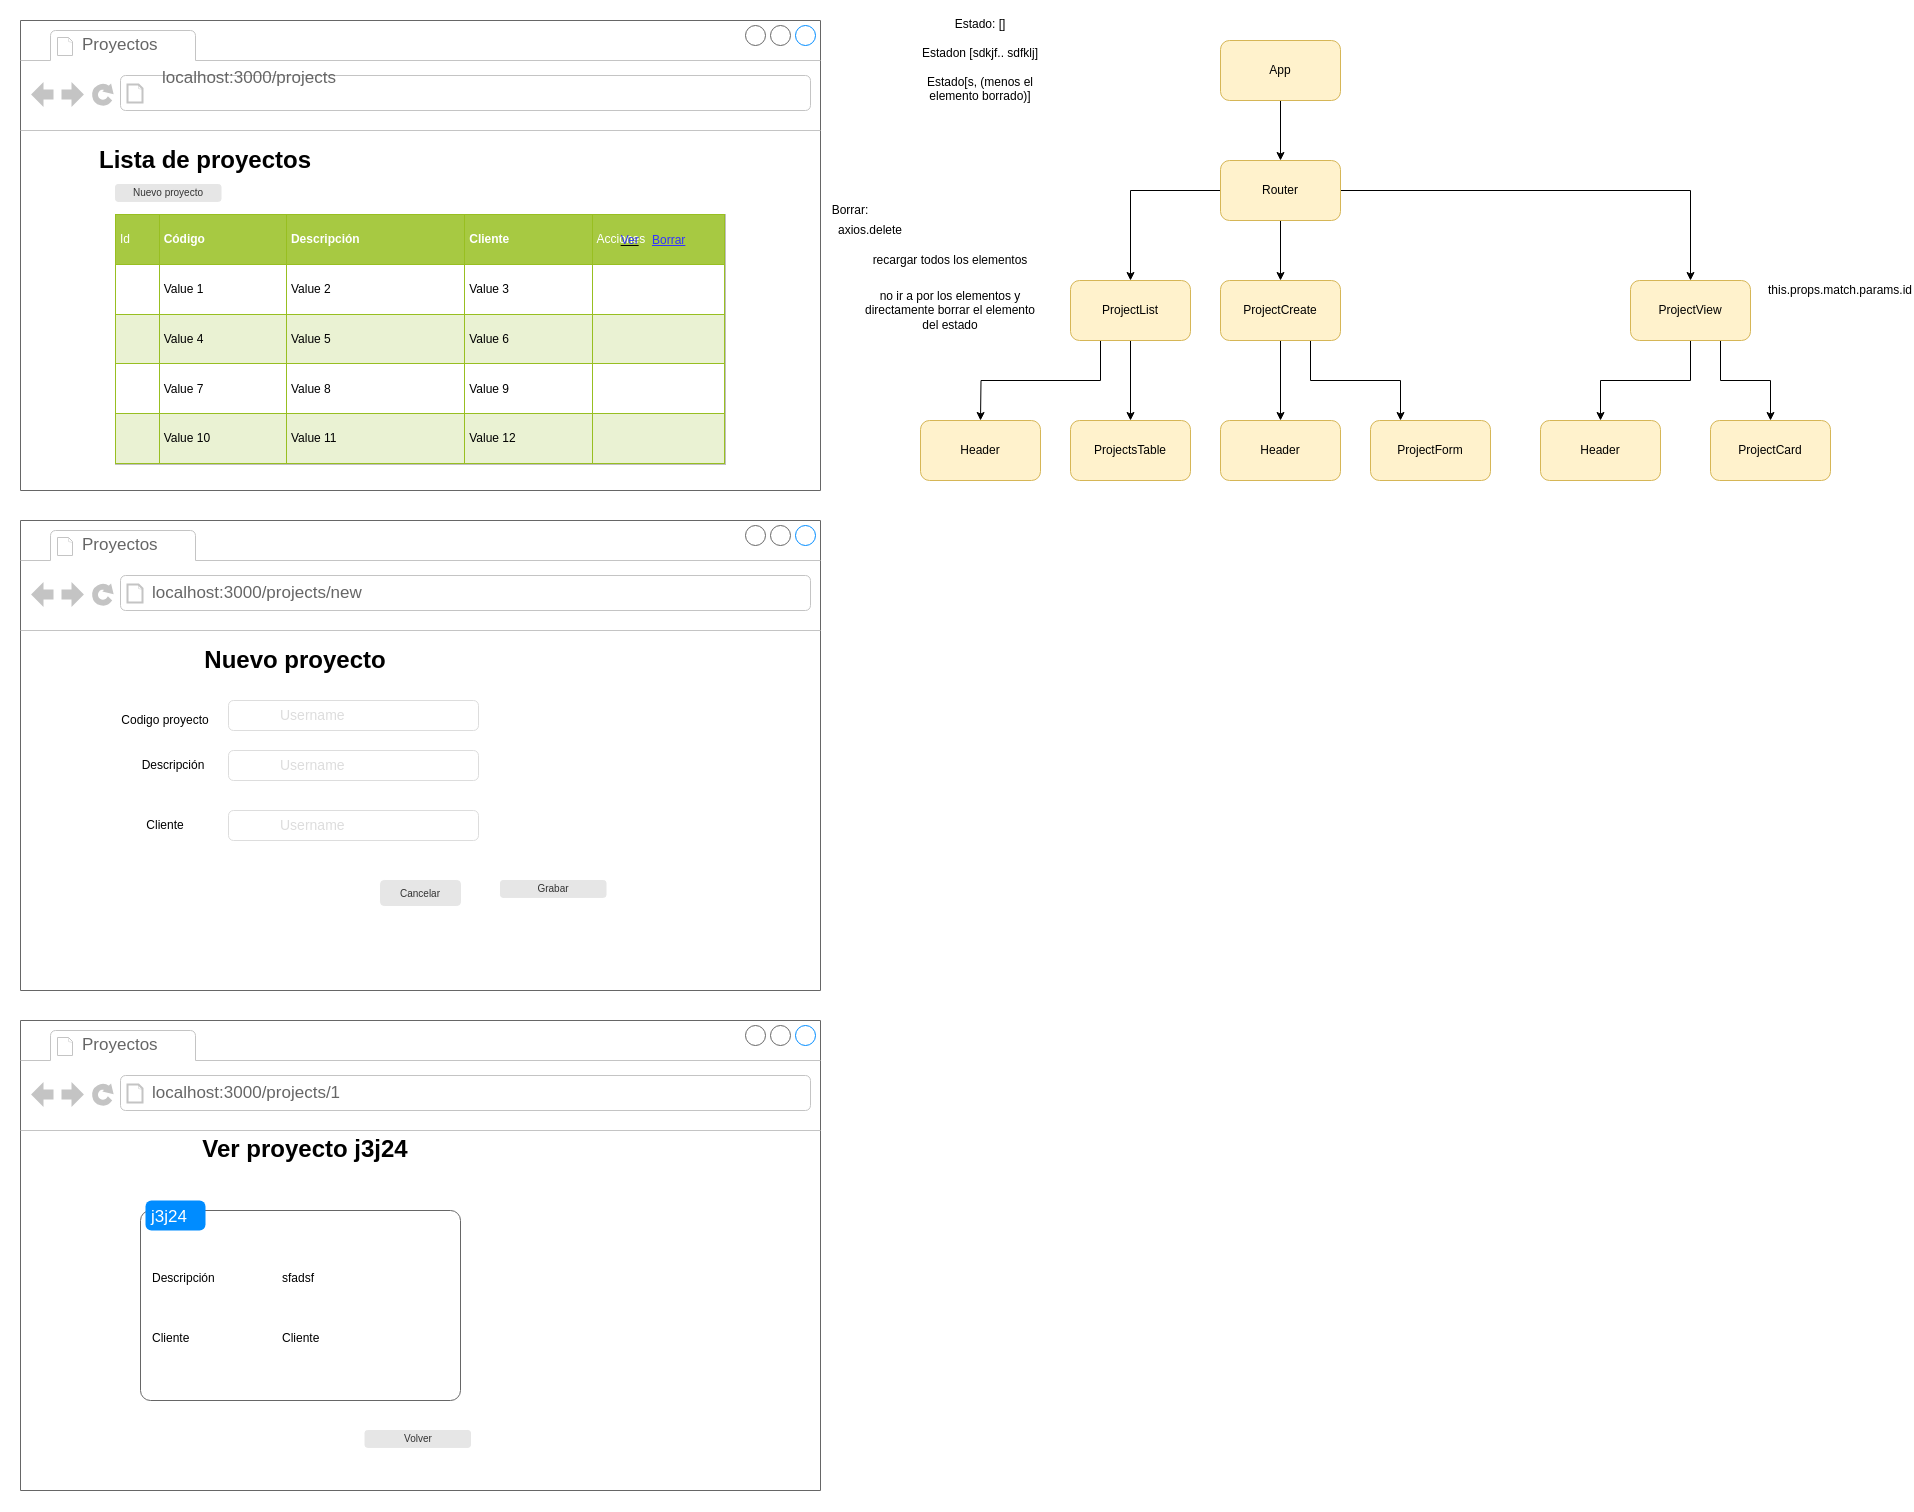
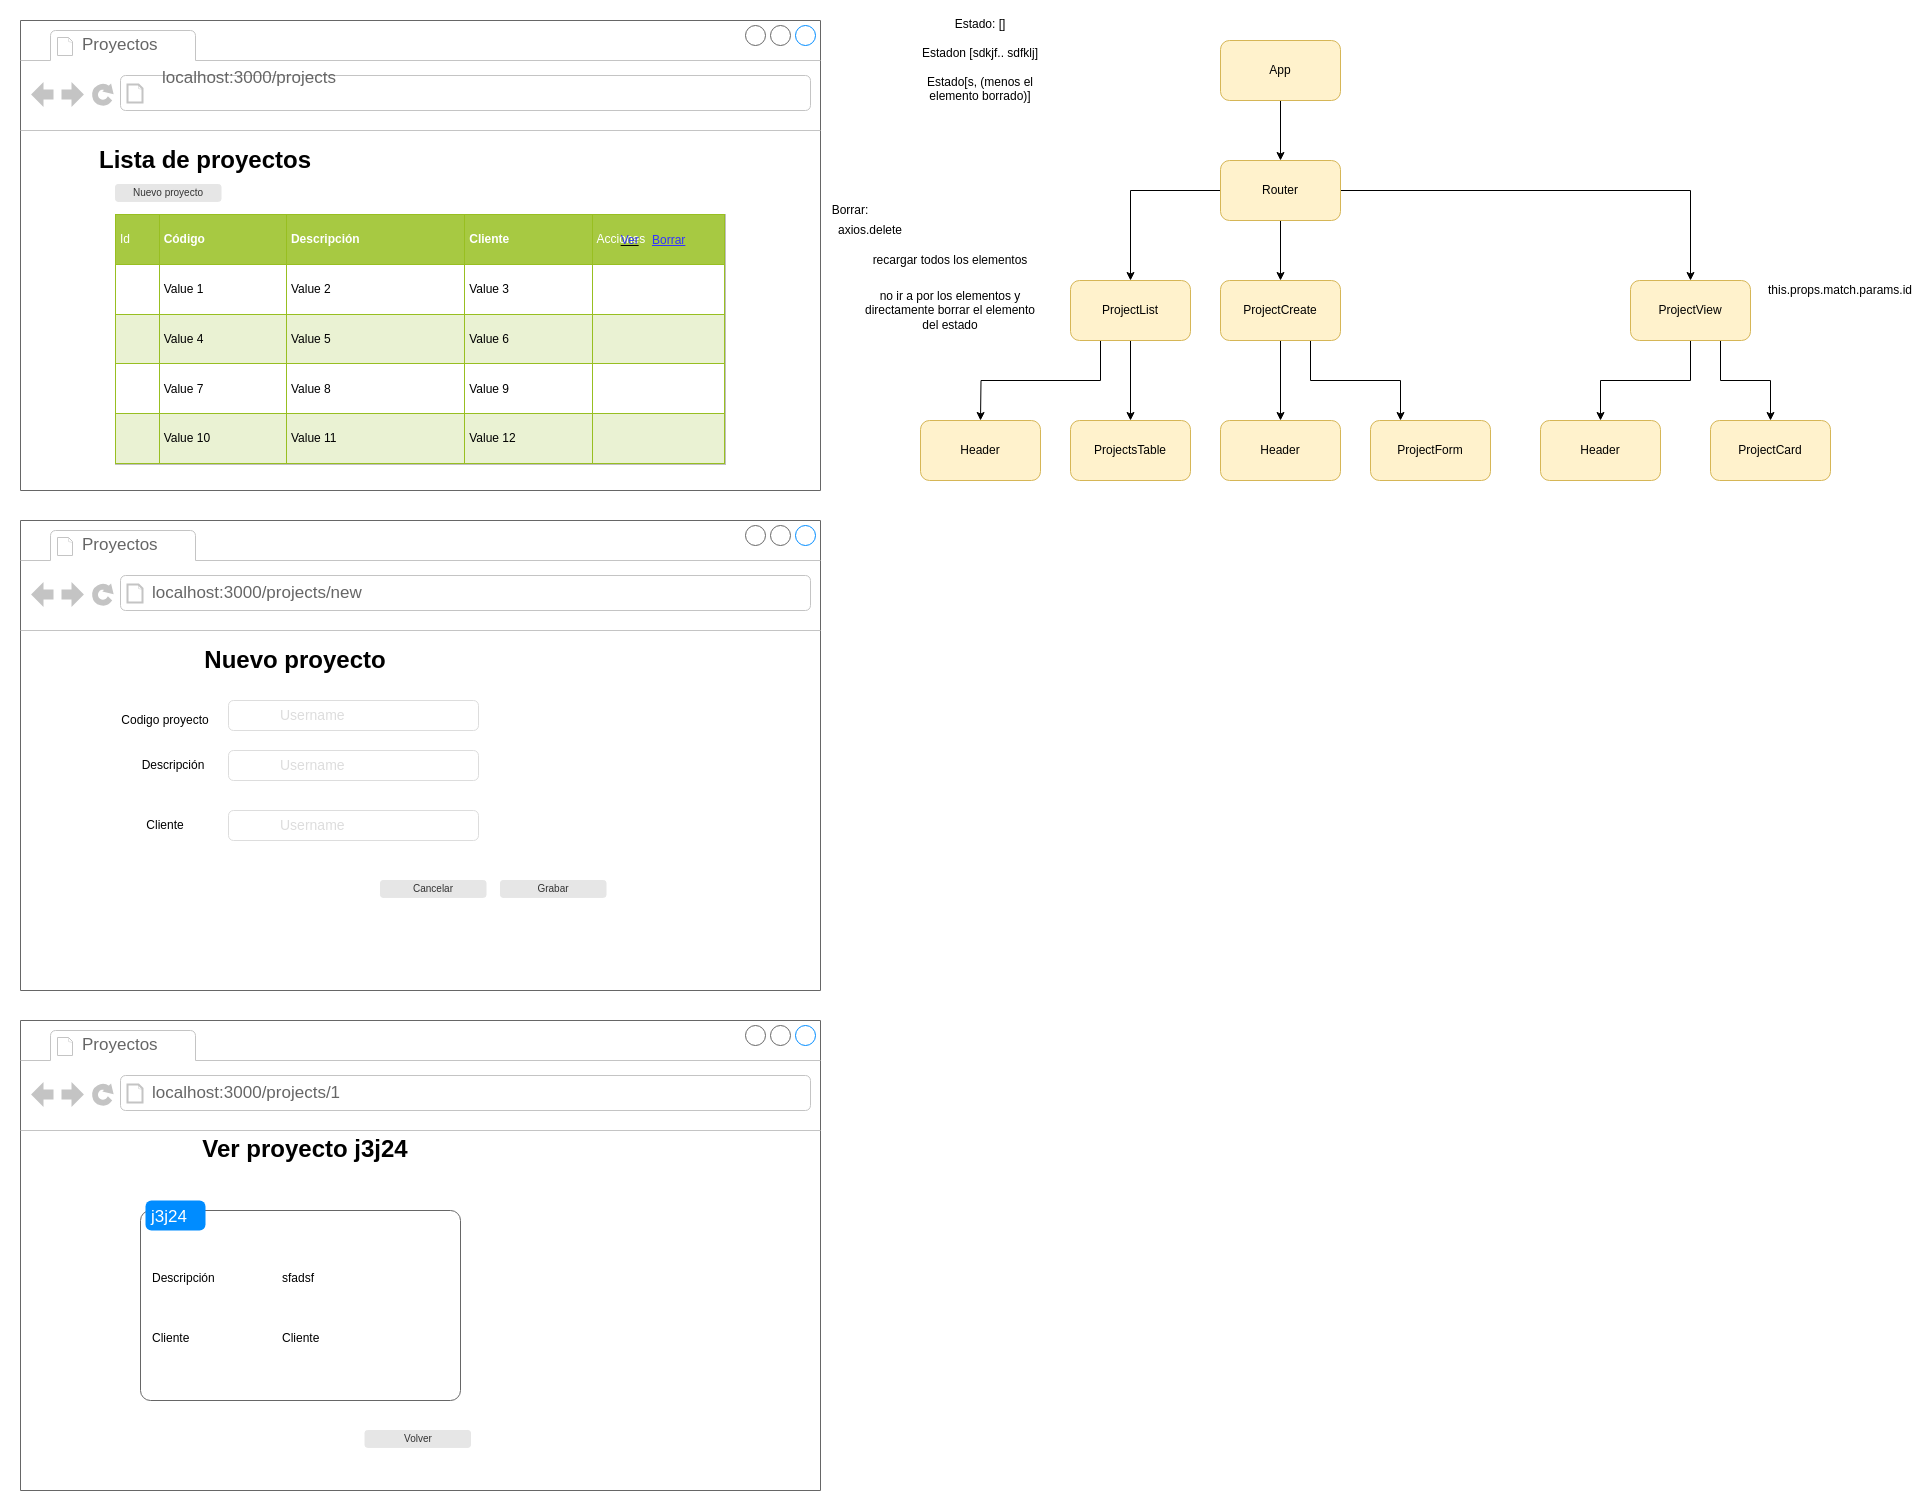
(421, 893) -> (433, 889)
